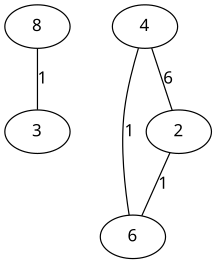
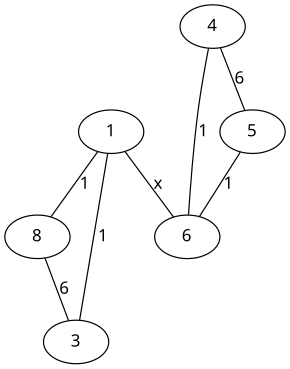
(43, 79) -> (65, 289)
none -> (111, 132)
(179, 132) -> (253, 132)
